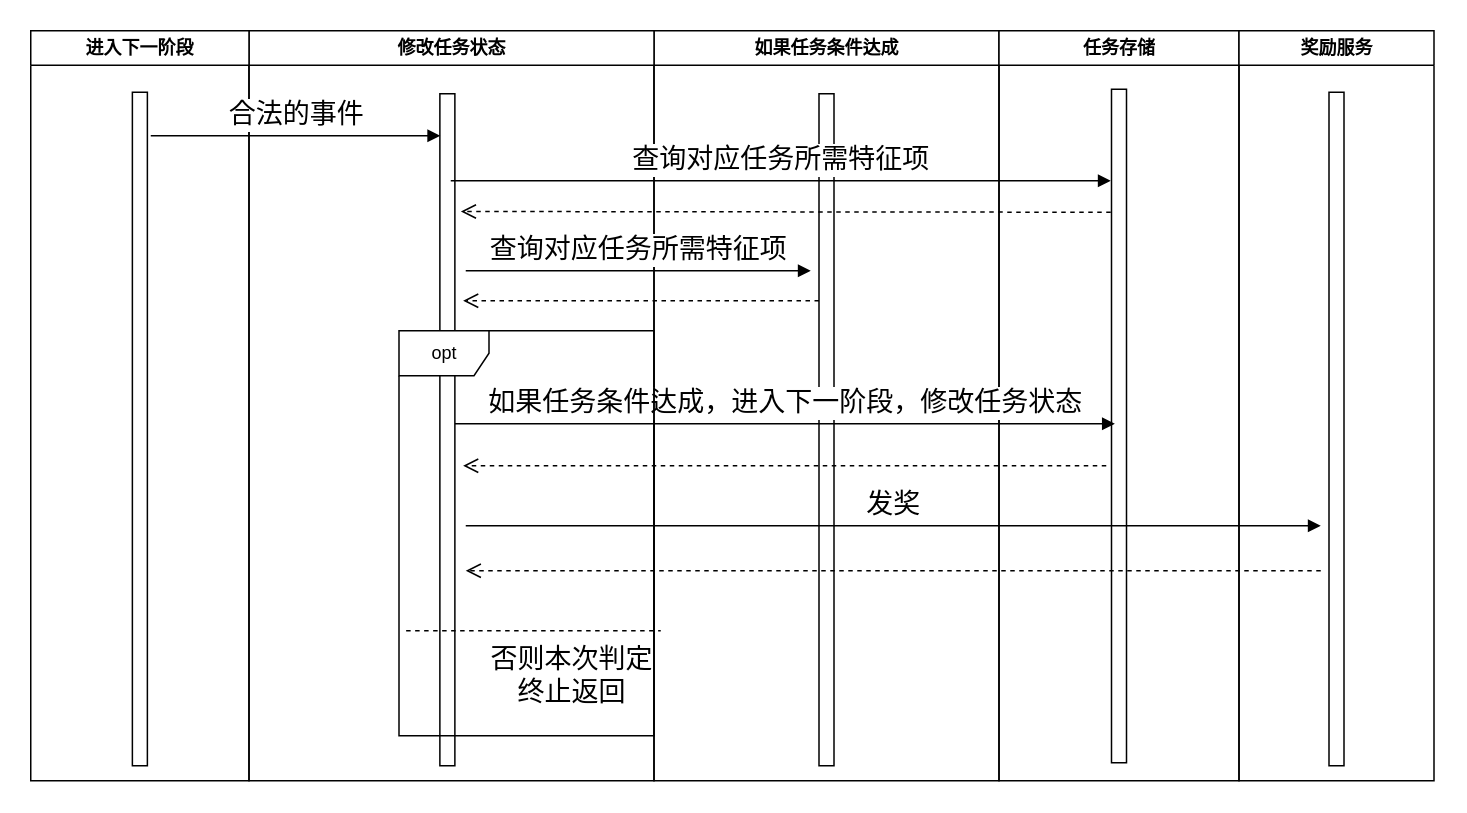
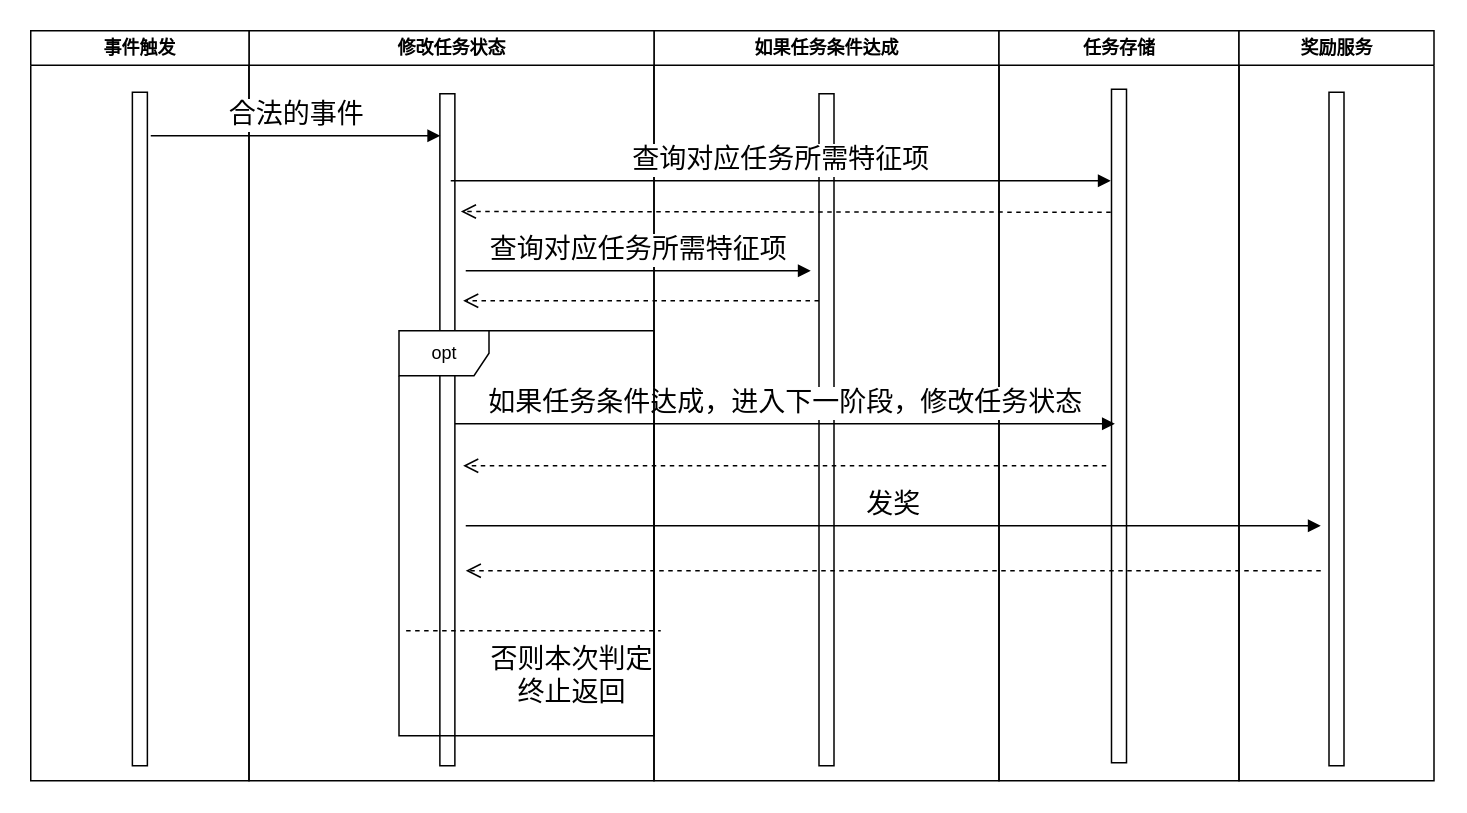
(140, 49) -> (140, 49)
